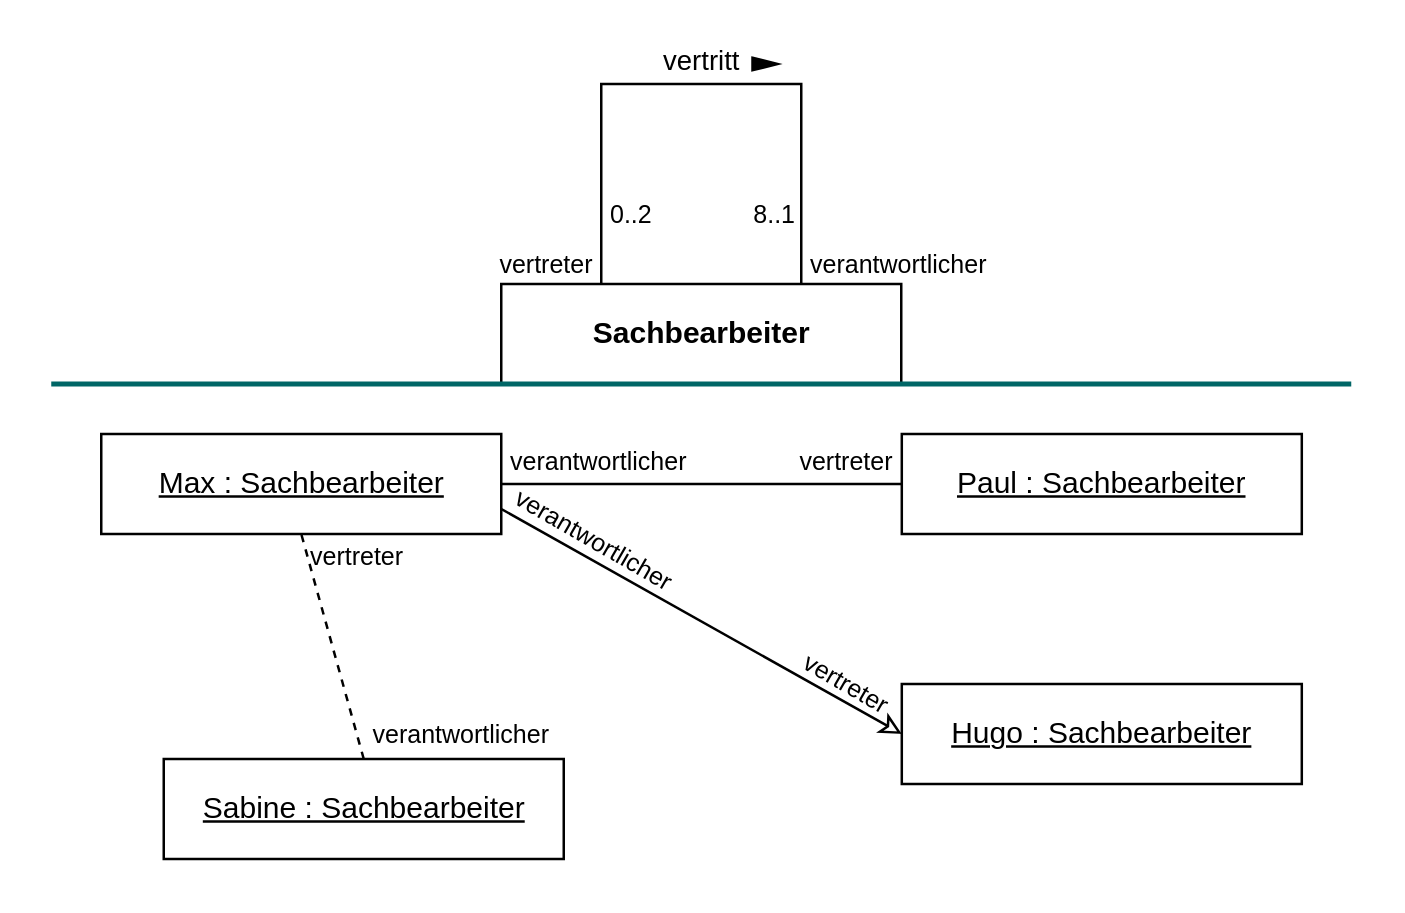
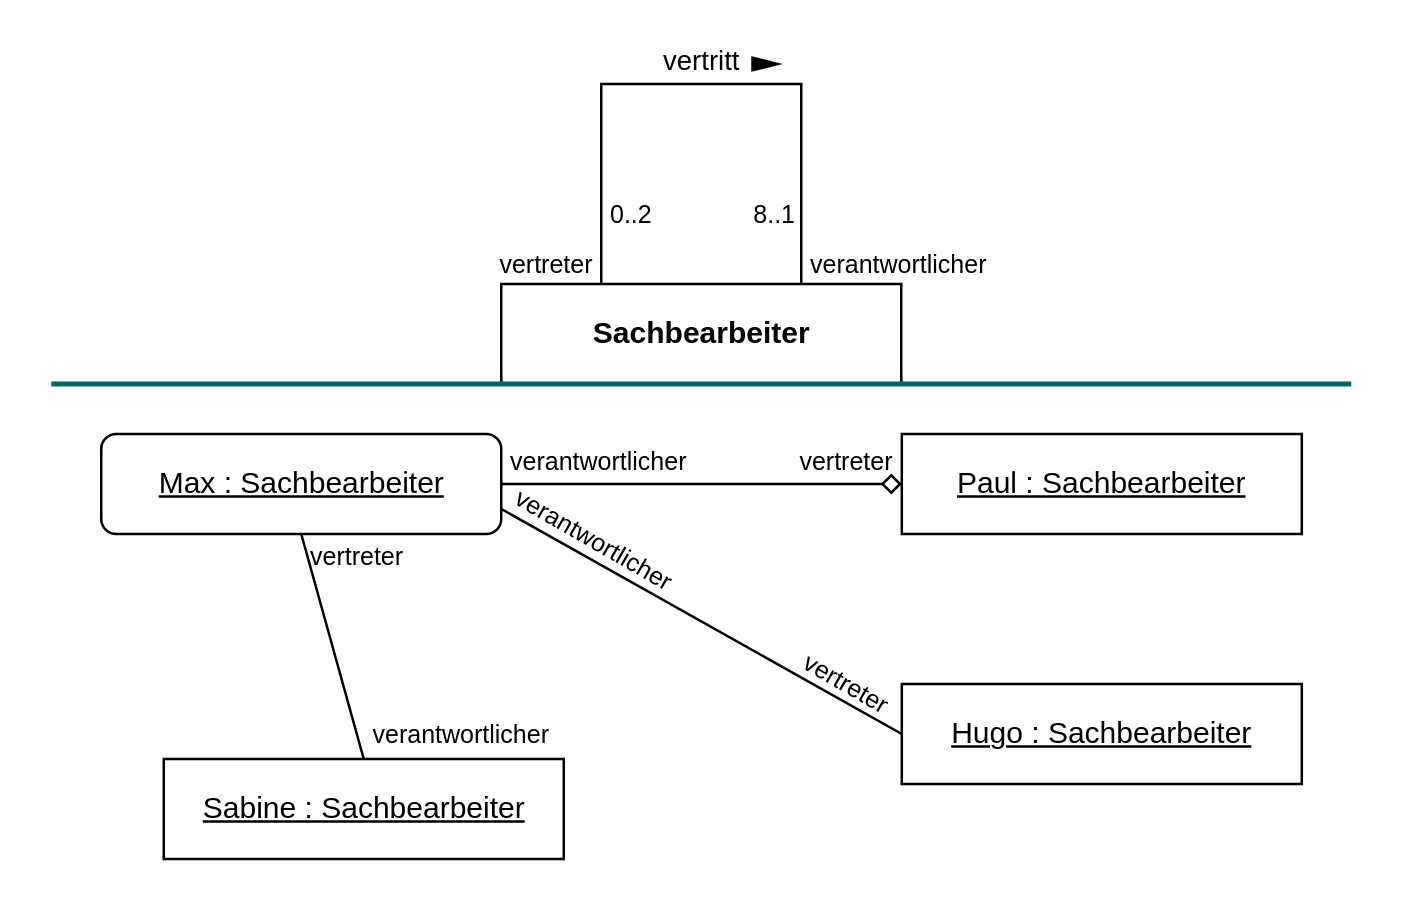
(301, 484) -> (301, 484)
(890, 484) -> (881, 484)
(333, 647) -> (333, 647)
(886, 725) -> (892, 728)
